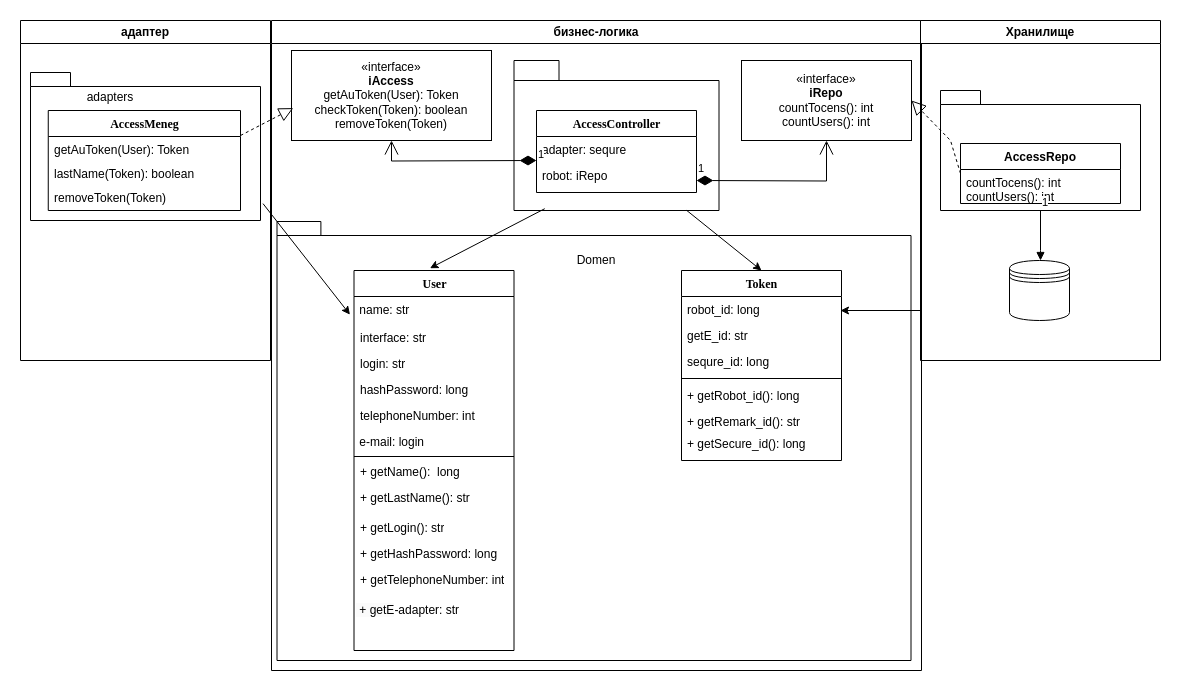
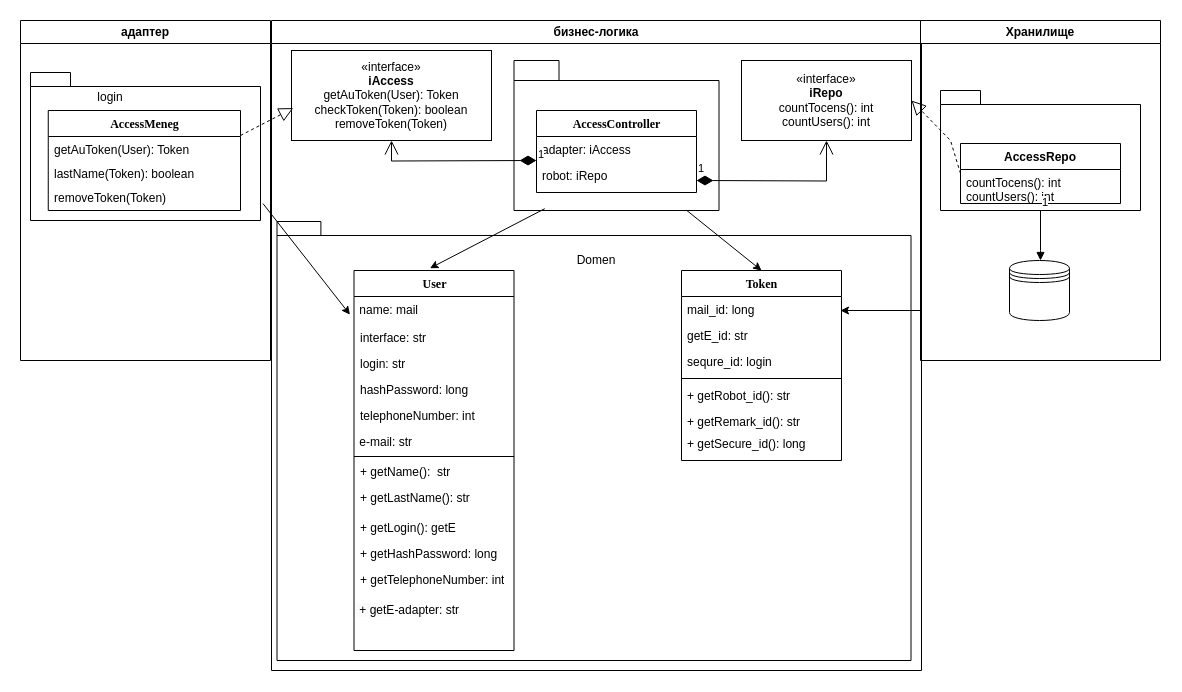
(111, 98) -> (111, 98)
(590, 151) -> (592, 151)
(384, 311) -> (384, 311)
(728, 311) -> (722, 311)
(732, 363) -> (733, 363)
(750, 397) -> (748, 397)
(391, 443) -> (387, 443)
(415, 473) -> (413, 473)
(411, 529) -> (415, 529)
